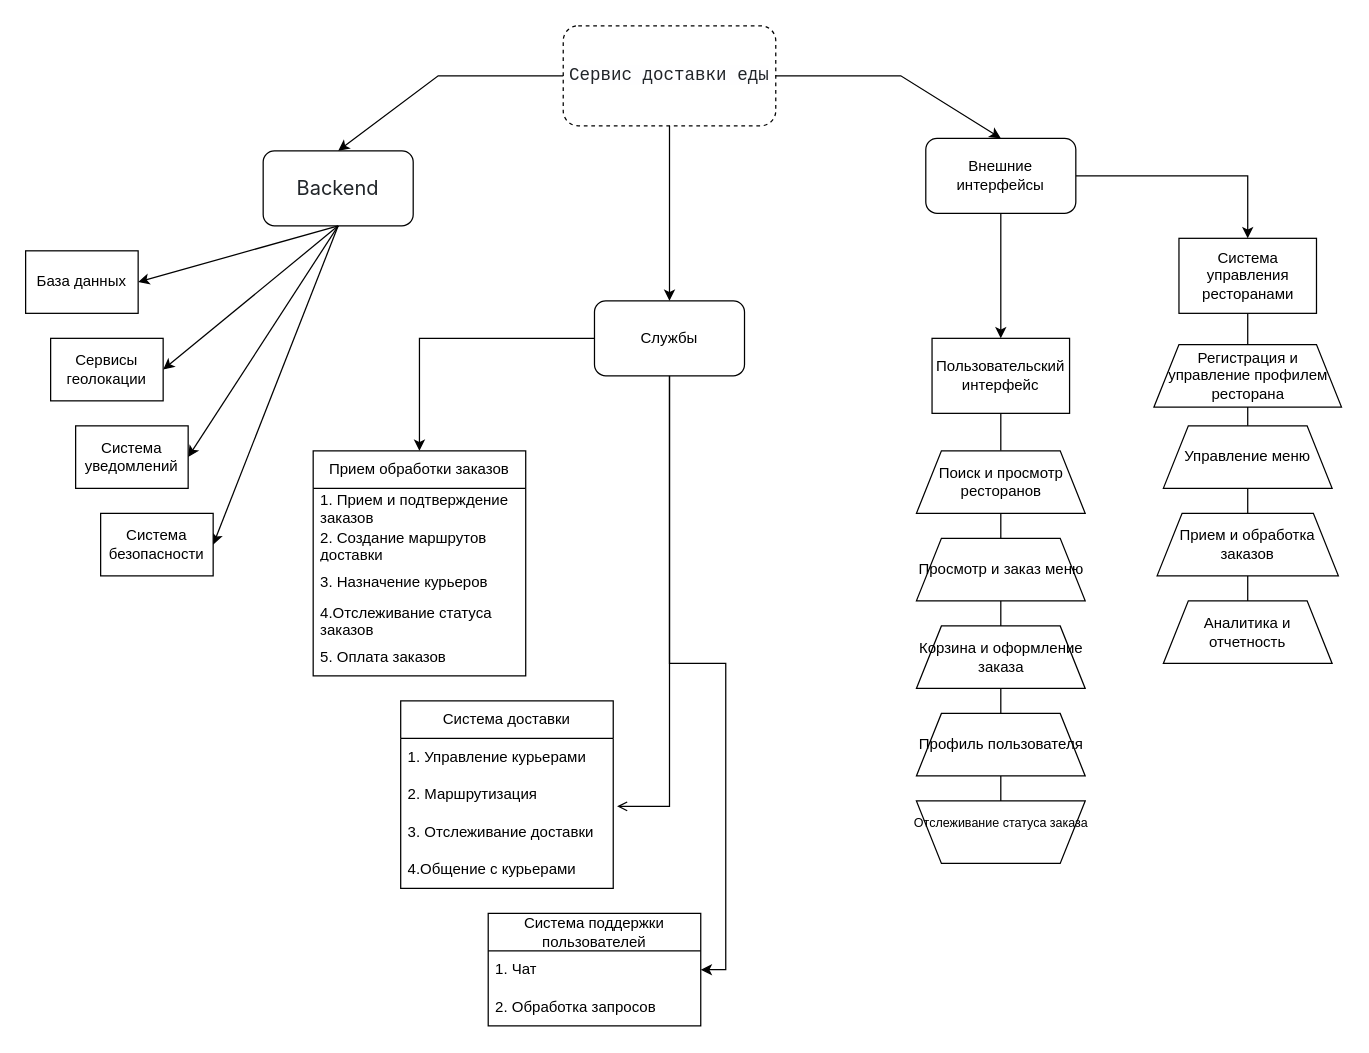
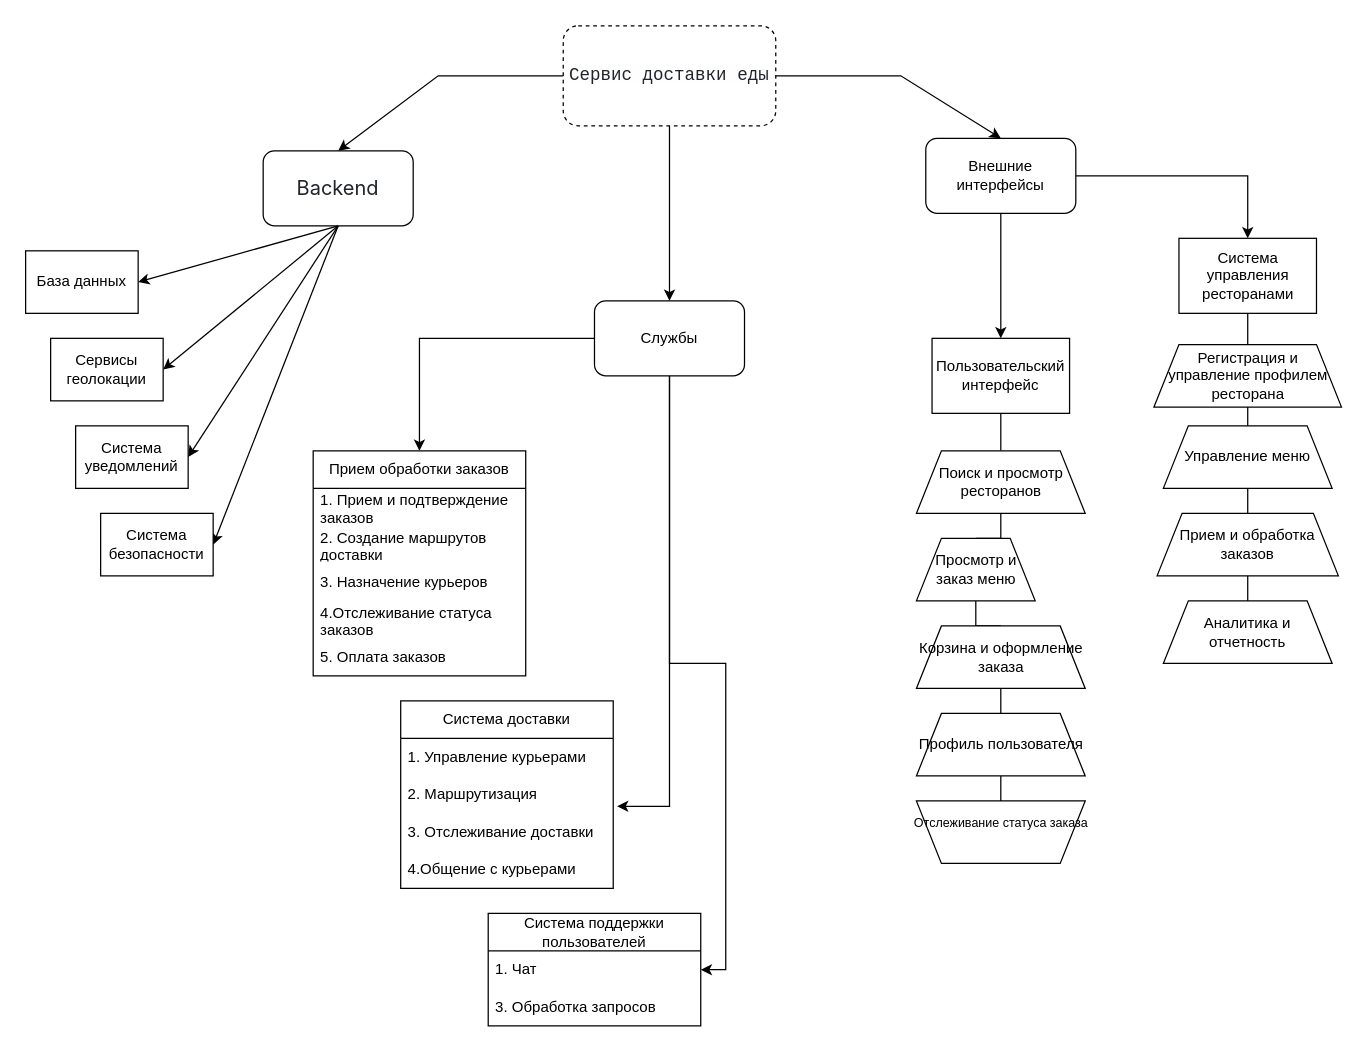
(1001, 569) -> (976, 569)
(624, 806) -> (627, 806)
(580, 1007) -> (580, 1007)
